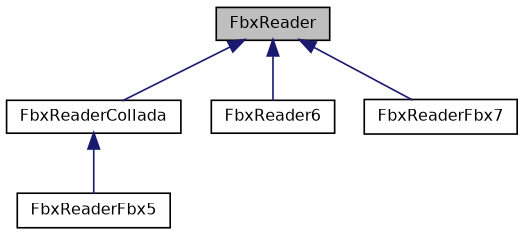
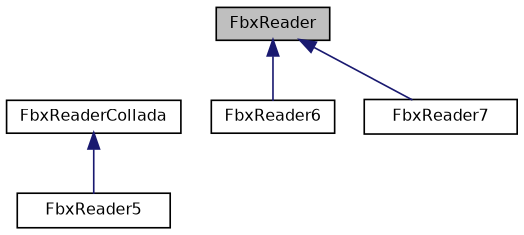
(176, 74) -> none
(441, 117) -> (441, 117)
(94, 210) -> (94, 210)
